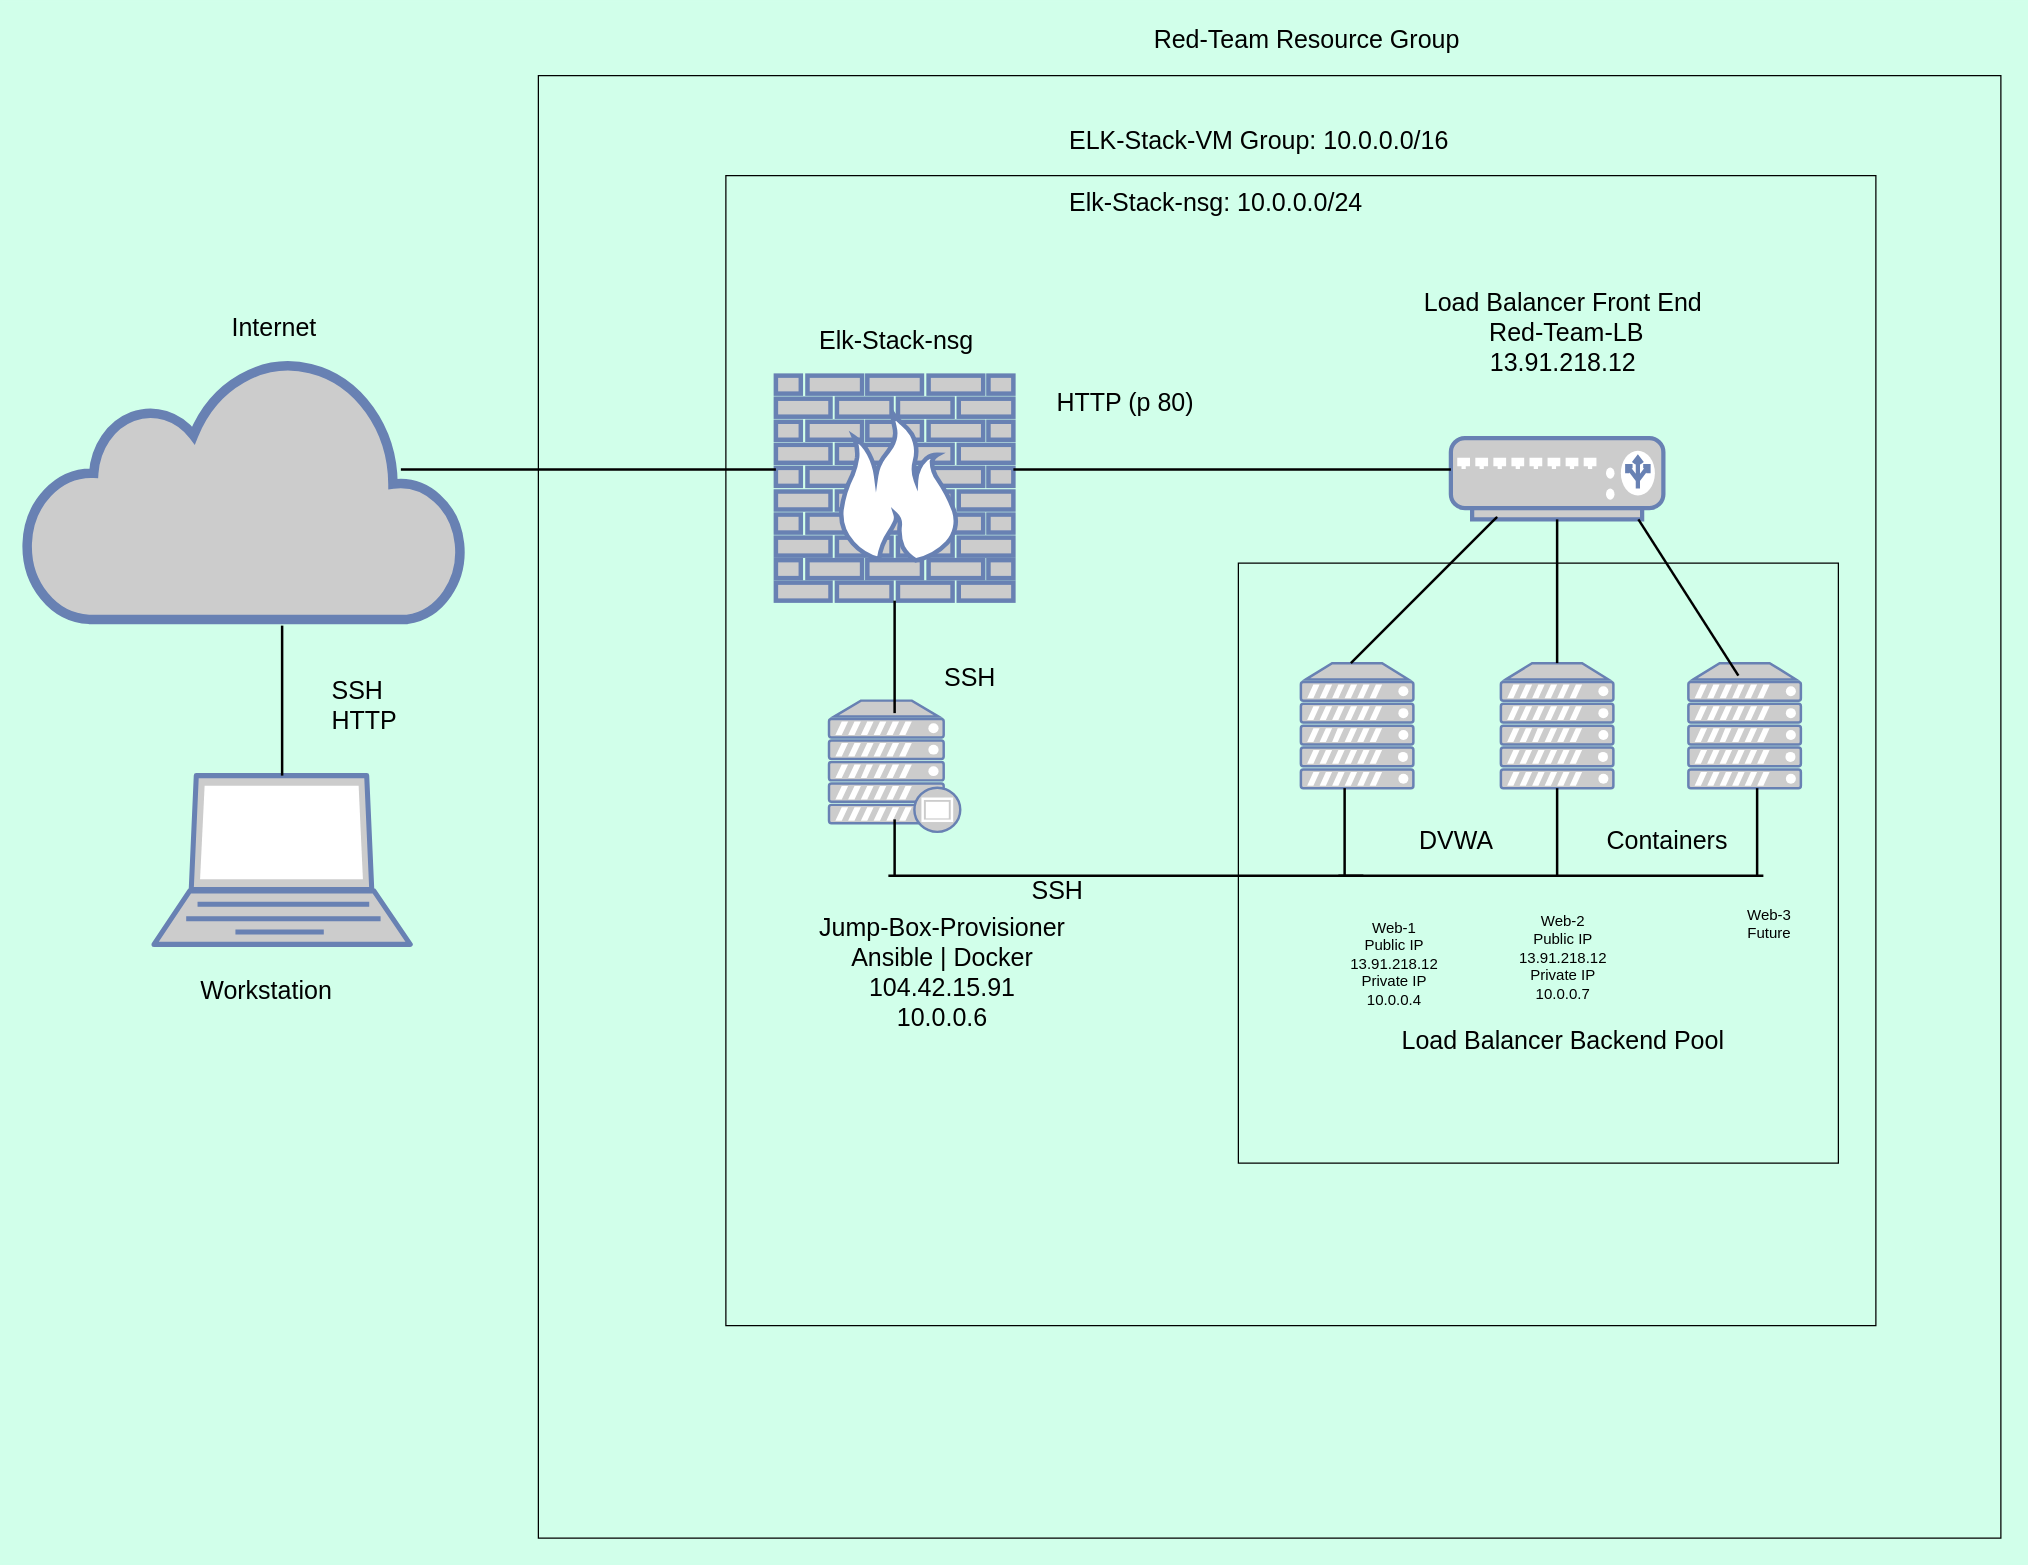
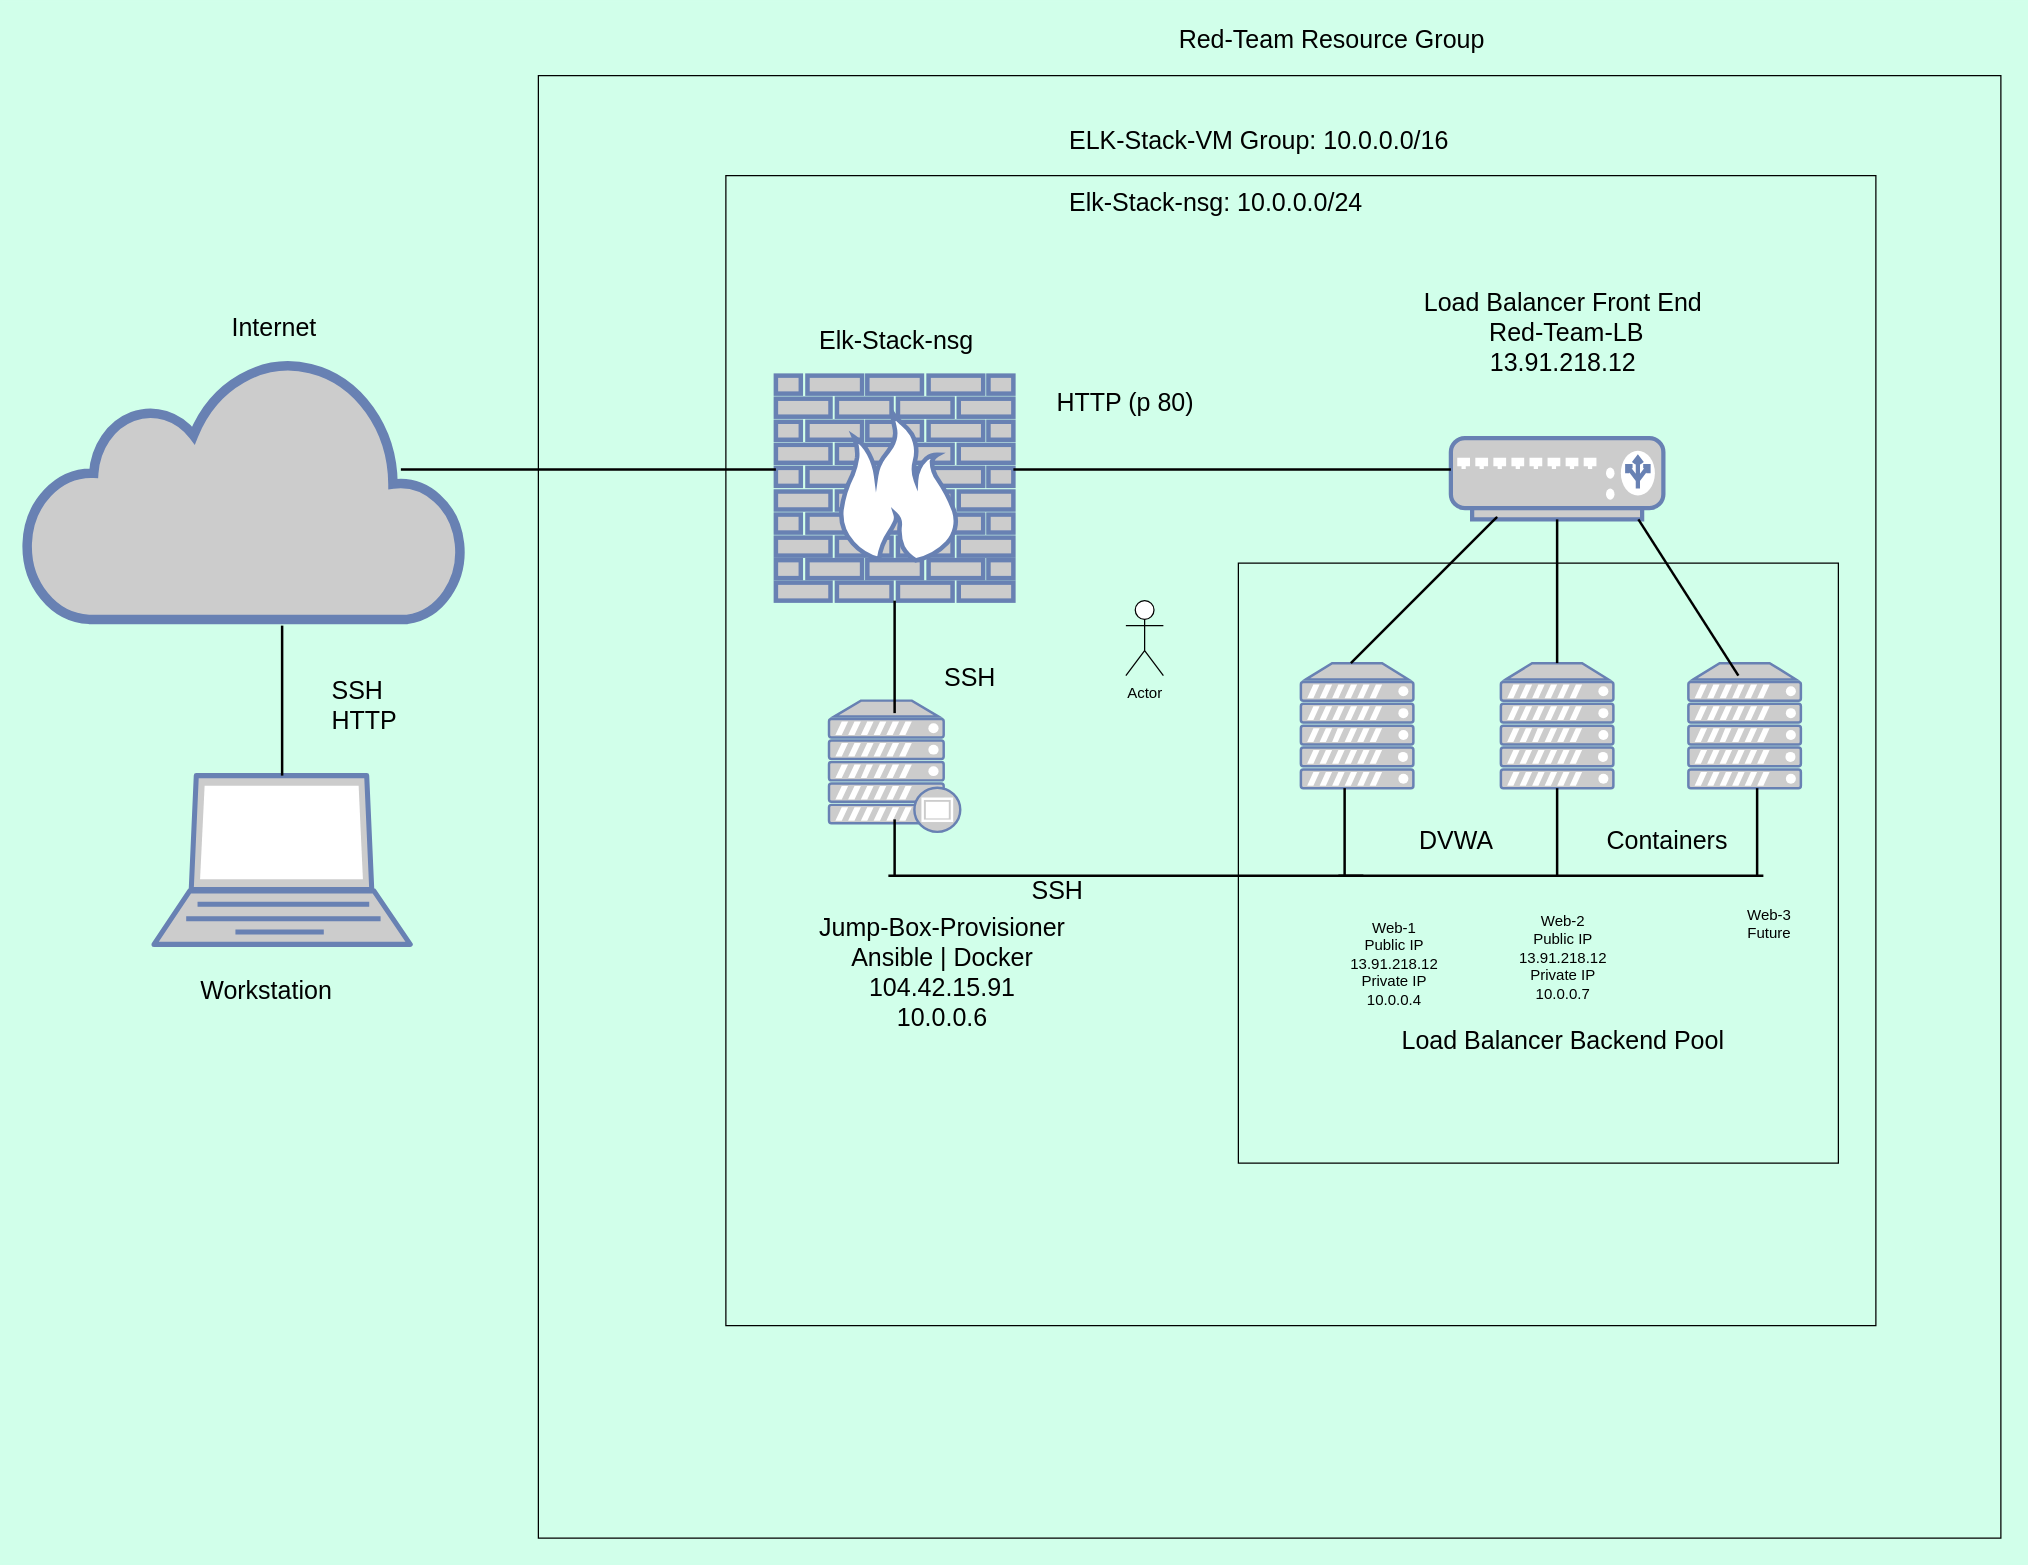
(1307, 38) -> (1332, 38)
none -> (1144, 638)
